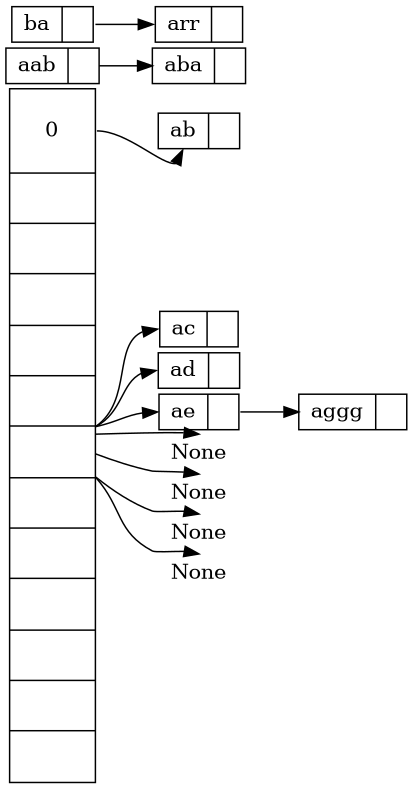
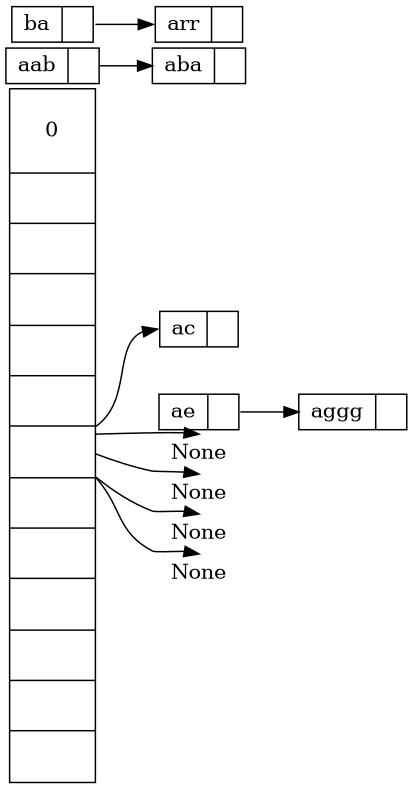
(199, 131) -> none
(199, 371) -> none
(119, 420) -> none
